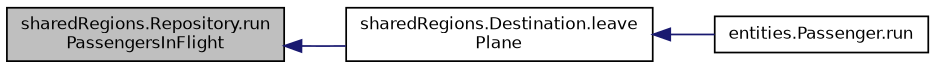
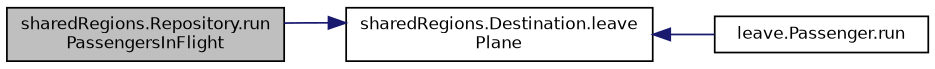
(822, 34) -> (822, 34)
(324, 46) -> (306, 23)
